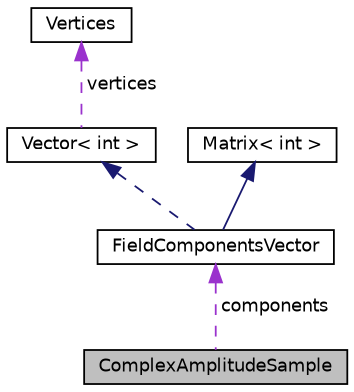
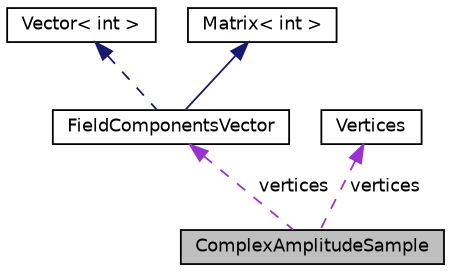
(81, 94) -> (338, 195)
(273, 307) -> (292, 187)
